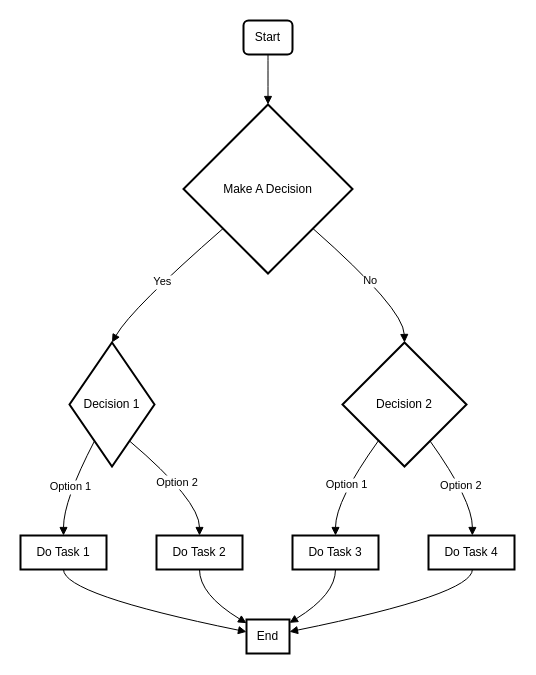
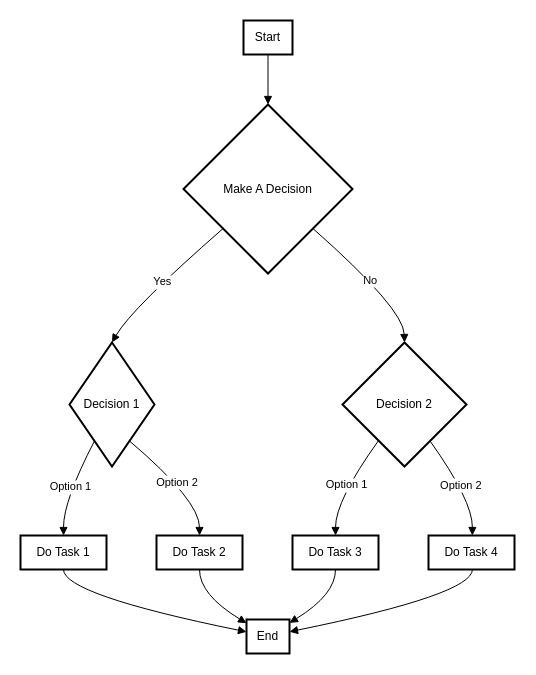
(268, 38) -> (268, 38)
